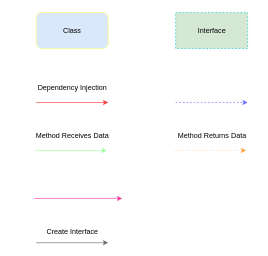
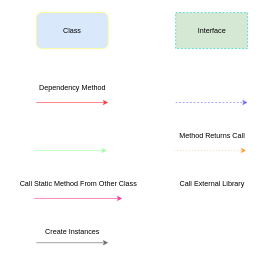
(73, 87) -> (73, 87)
(72, 135) -> none
(212, 135) -> (212, 135)
none -> (78, 183)
none -> (212, 183)
(73, 231) -> (73, 231)
